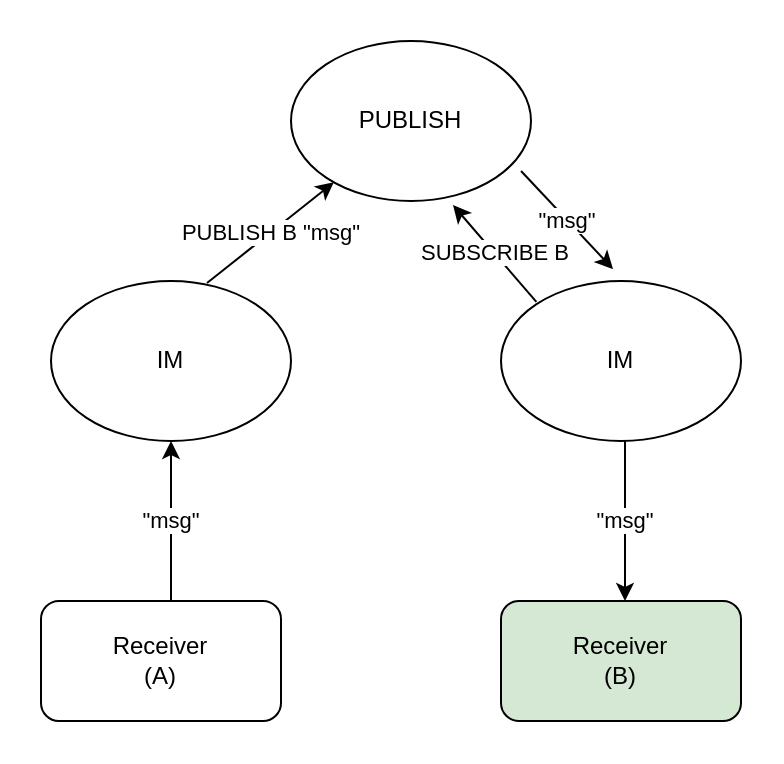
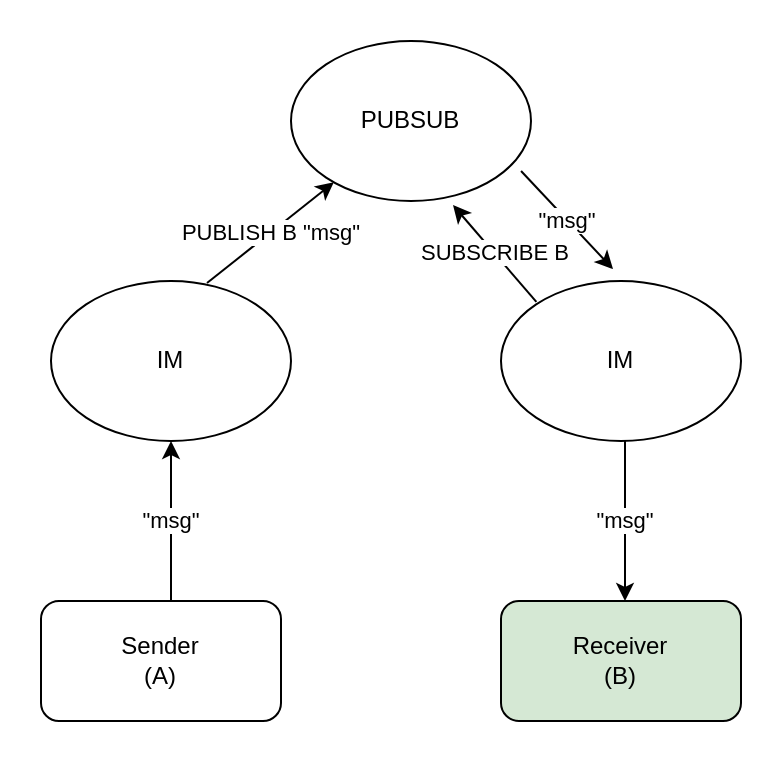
(411, 121) -> (411, 121)
(161, 661) -> (161, 661)
